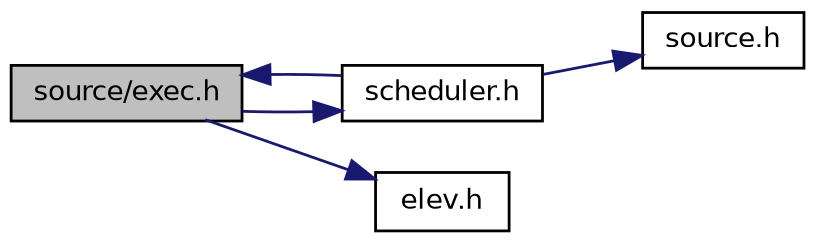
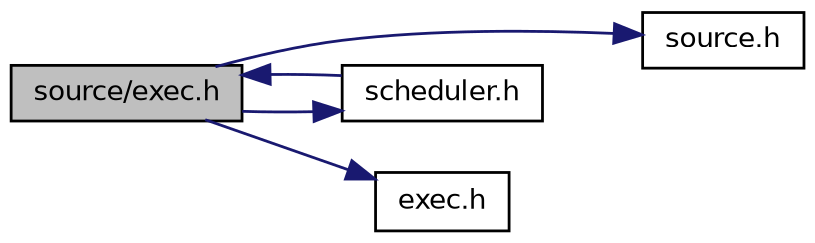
(579, 68) -> (413, 34)
(442, 202) -> (442, 202)
